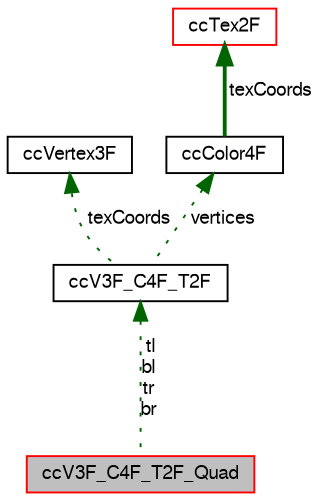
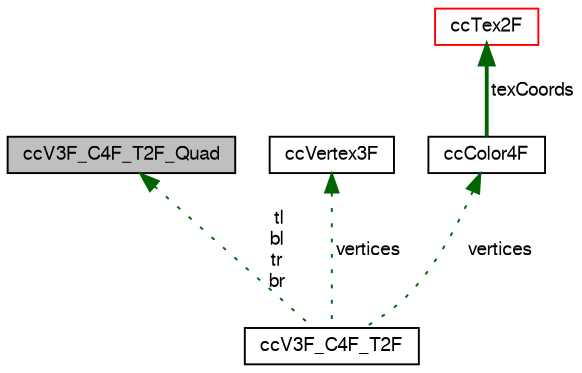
(127, 219) -> (367, 251)
(141, 388) -> (234, 257)
(141, 474) -> (121, 155)
